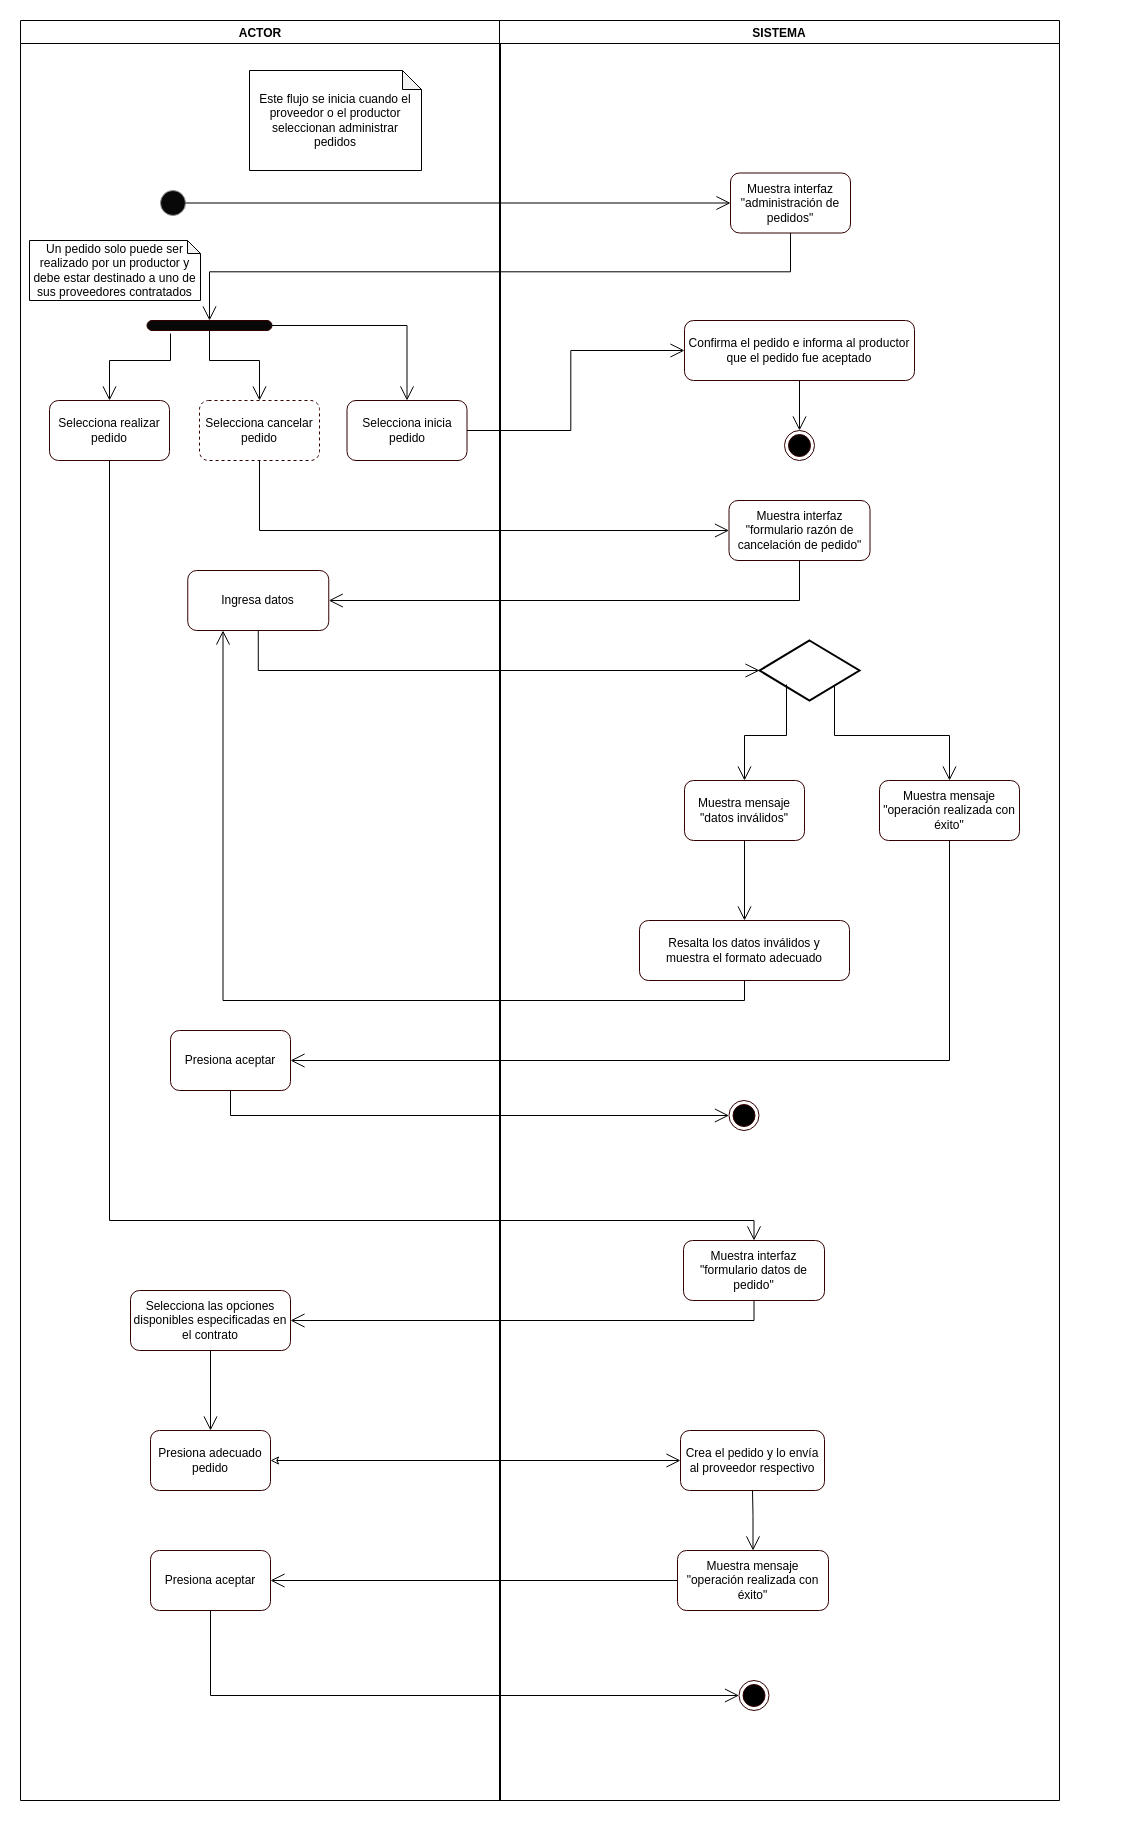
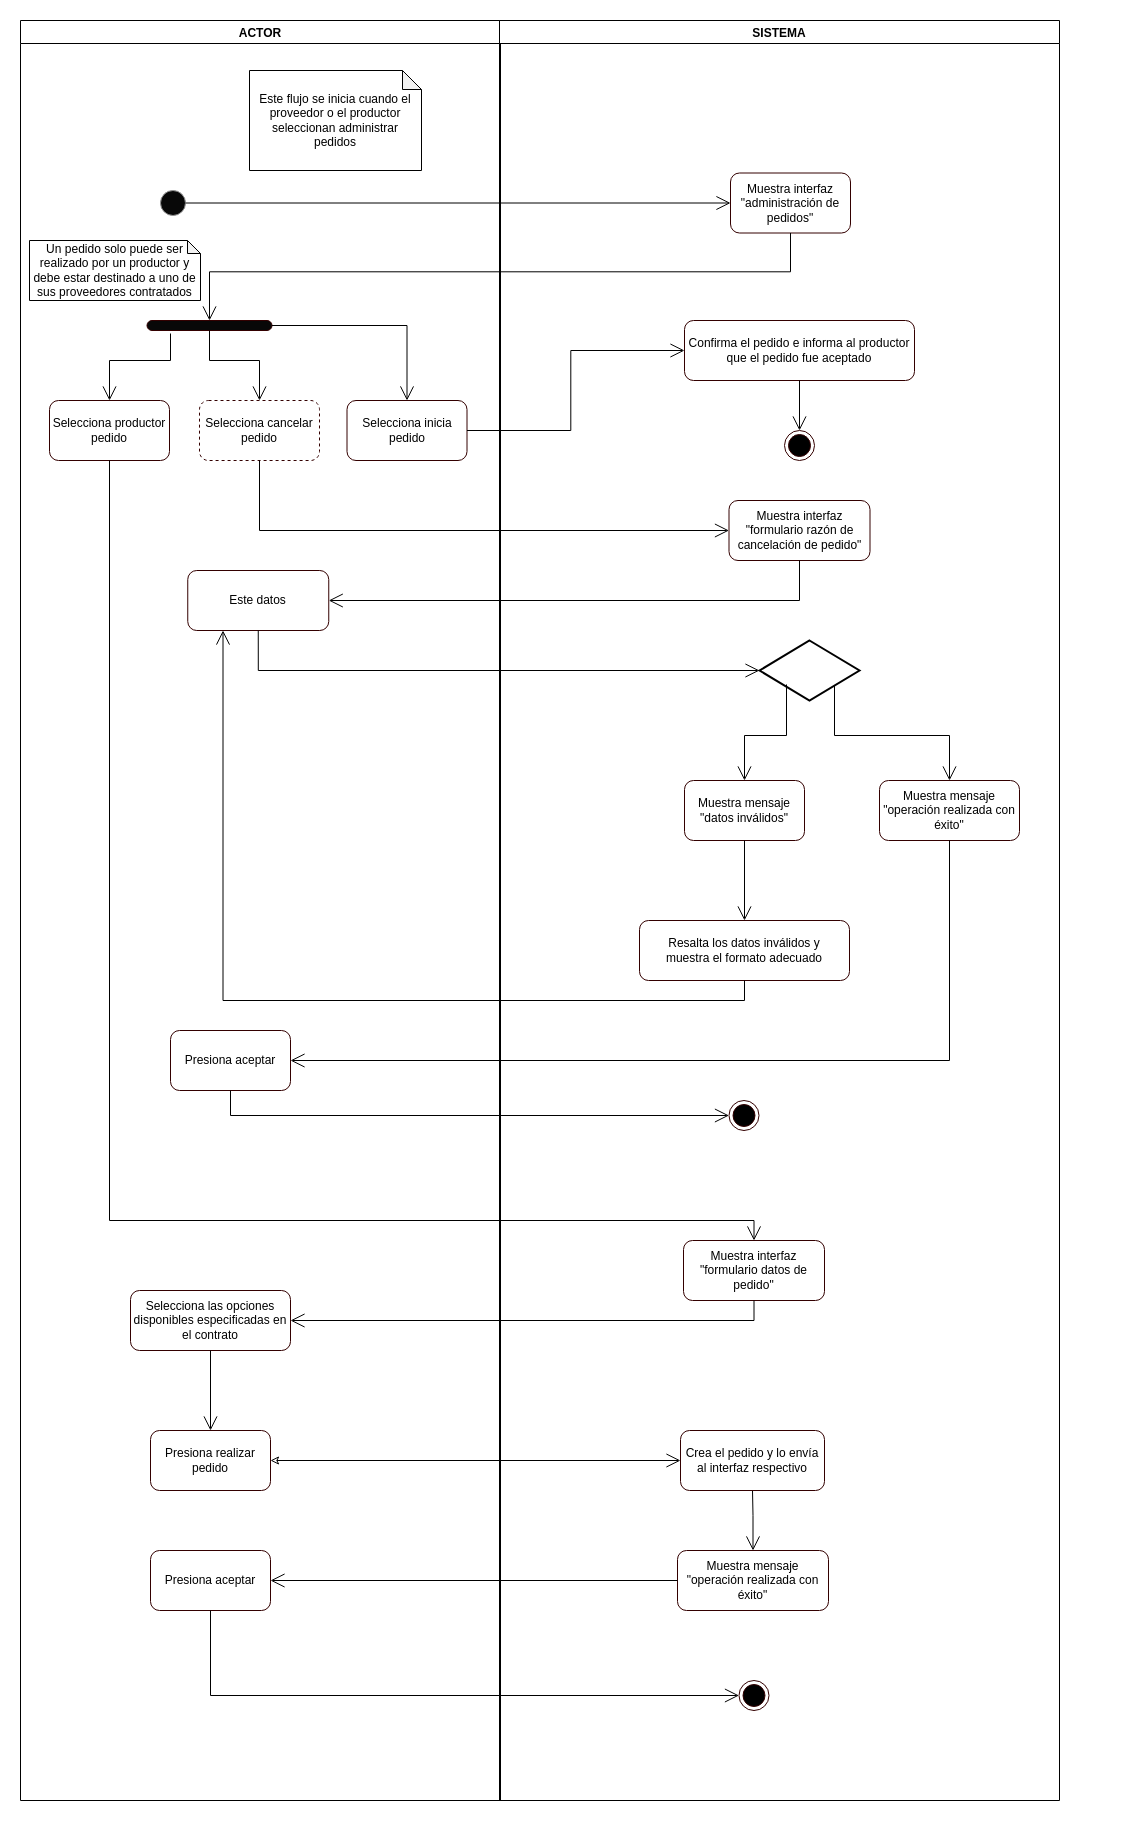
(110, 431) -> (110, 431)
(258, 601) -> (258, 601)
(211, 1461) -> (211, 1461)
(753, 1461) -> (753, 1461)
